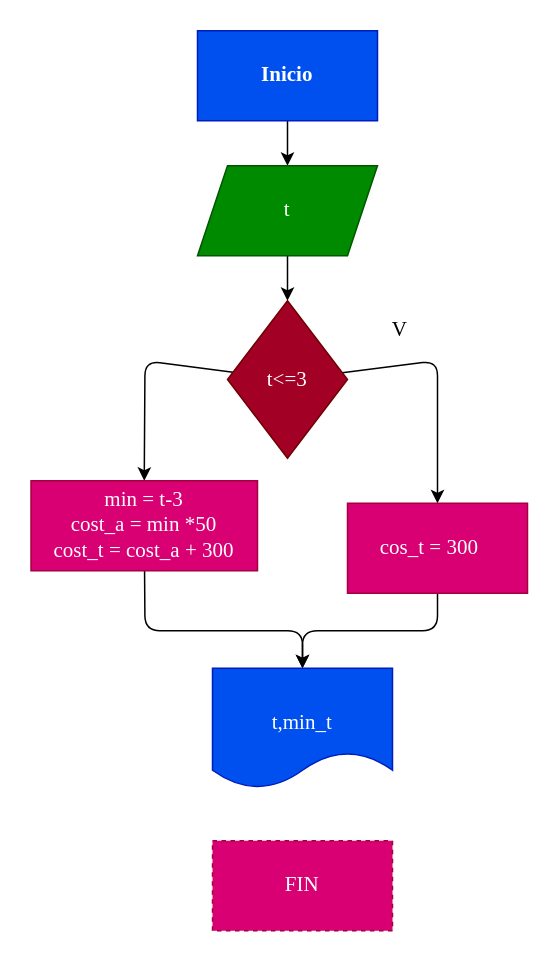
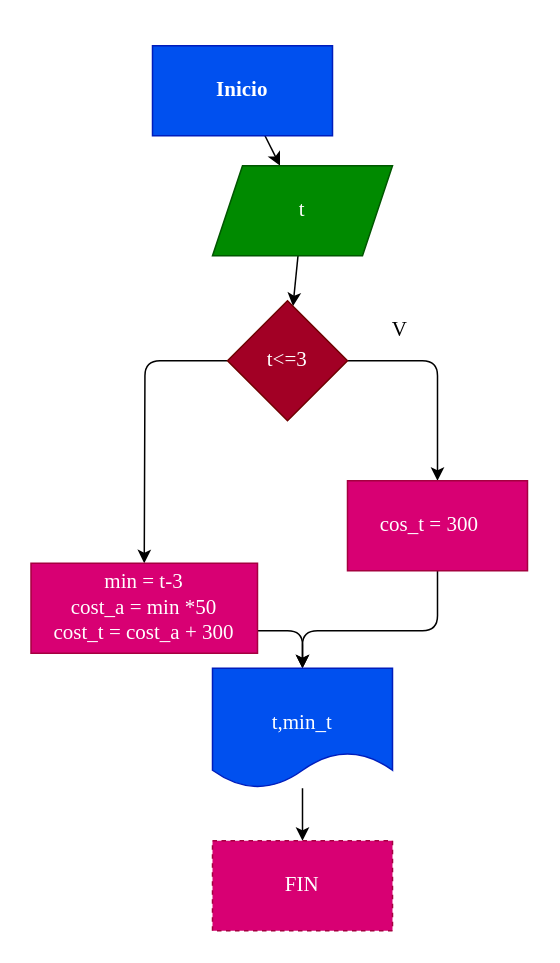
(287, 76) -> (242, 91)
(287, 211) -> (302, 211)
(287, 380) -> (287, 361)
(144, 526) -> (144, 608)
(437, 548) -> (437, 526)
none -> (302, 810)
